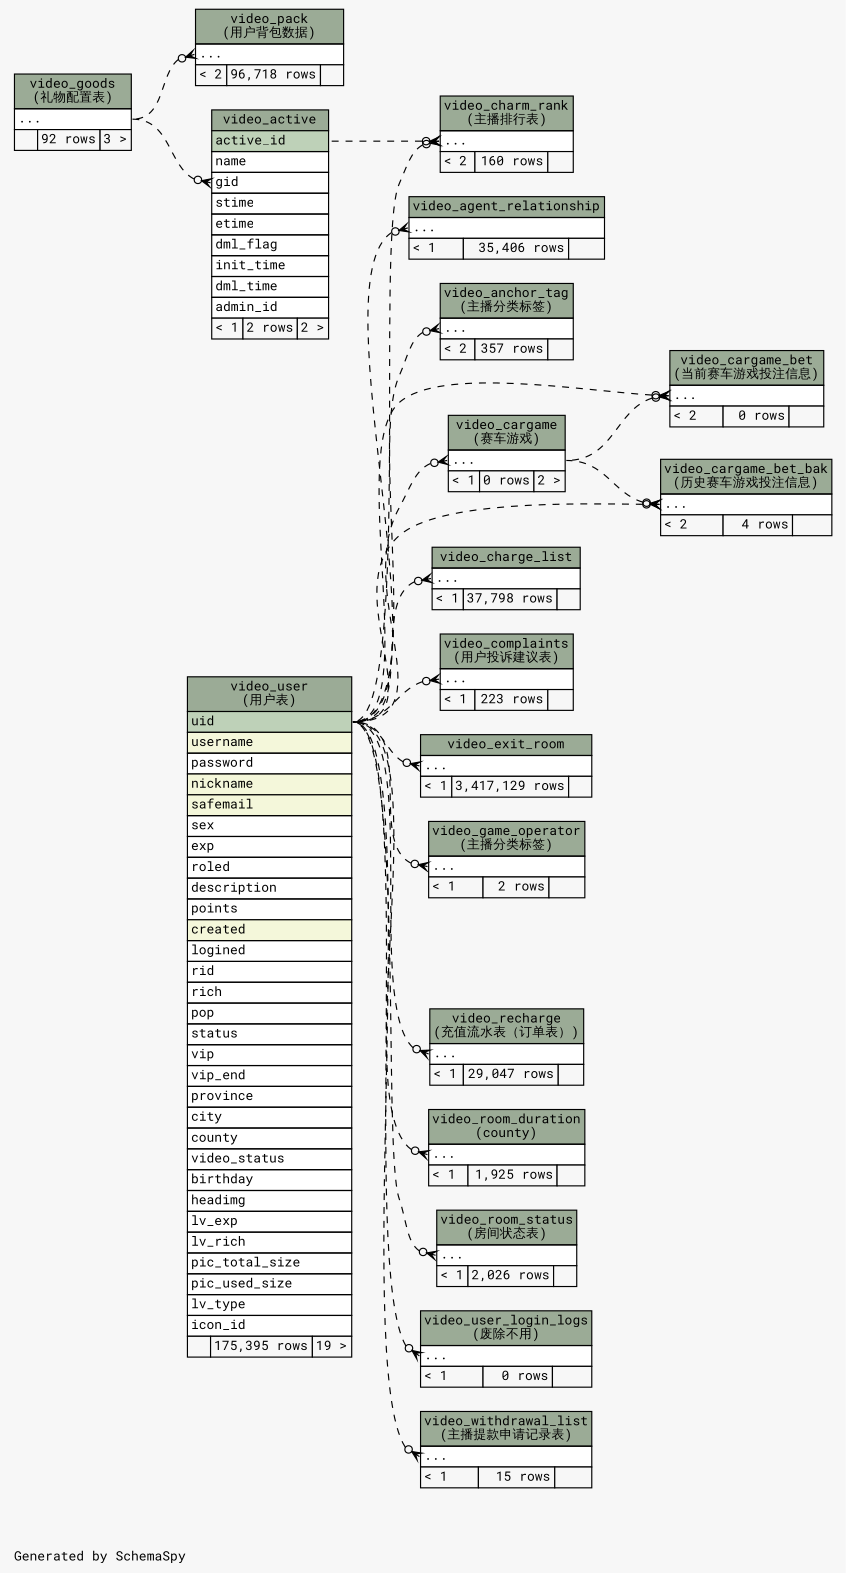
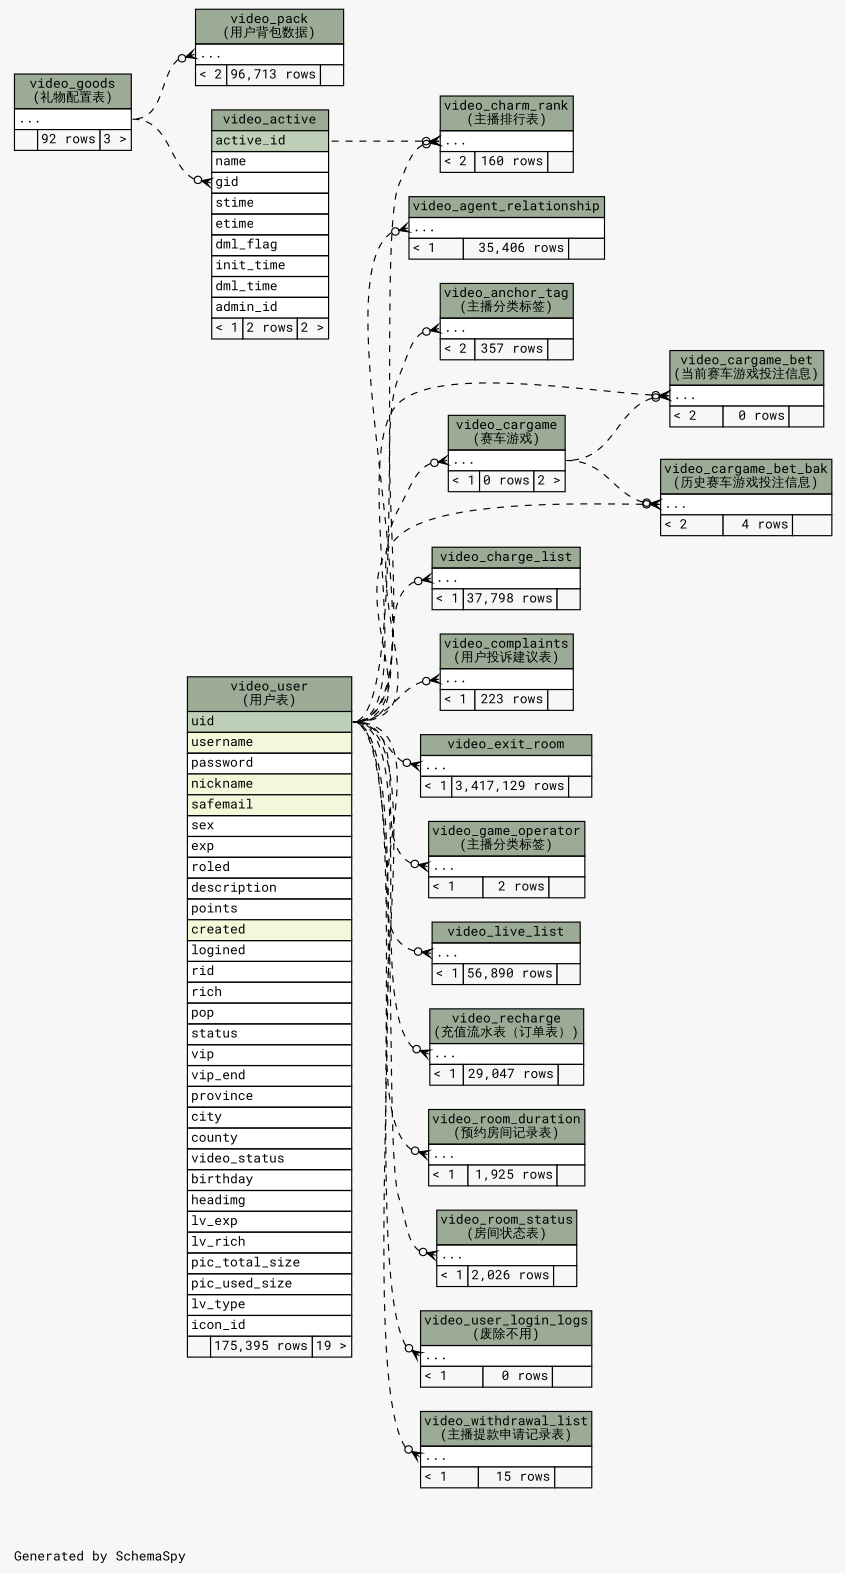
(274, 75) -> (274, 75)
none -> (506, 953)
(507, 1133) -> (507, 1133)
